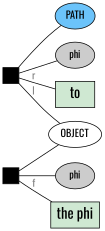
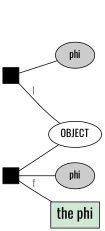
(75, 16) -> none
(75, 94) -> none
